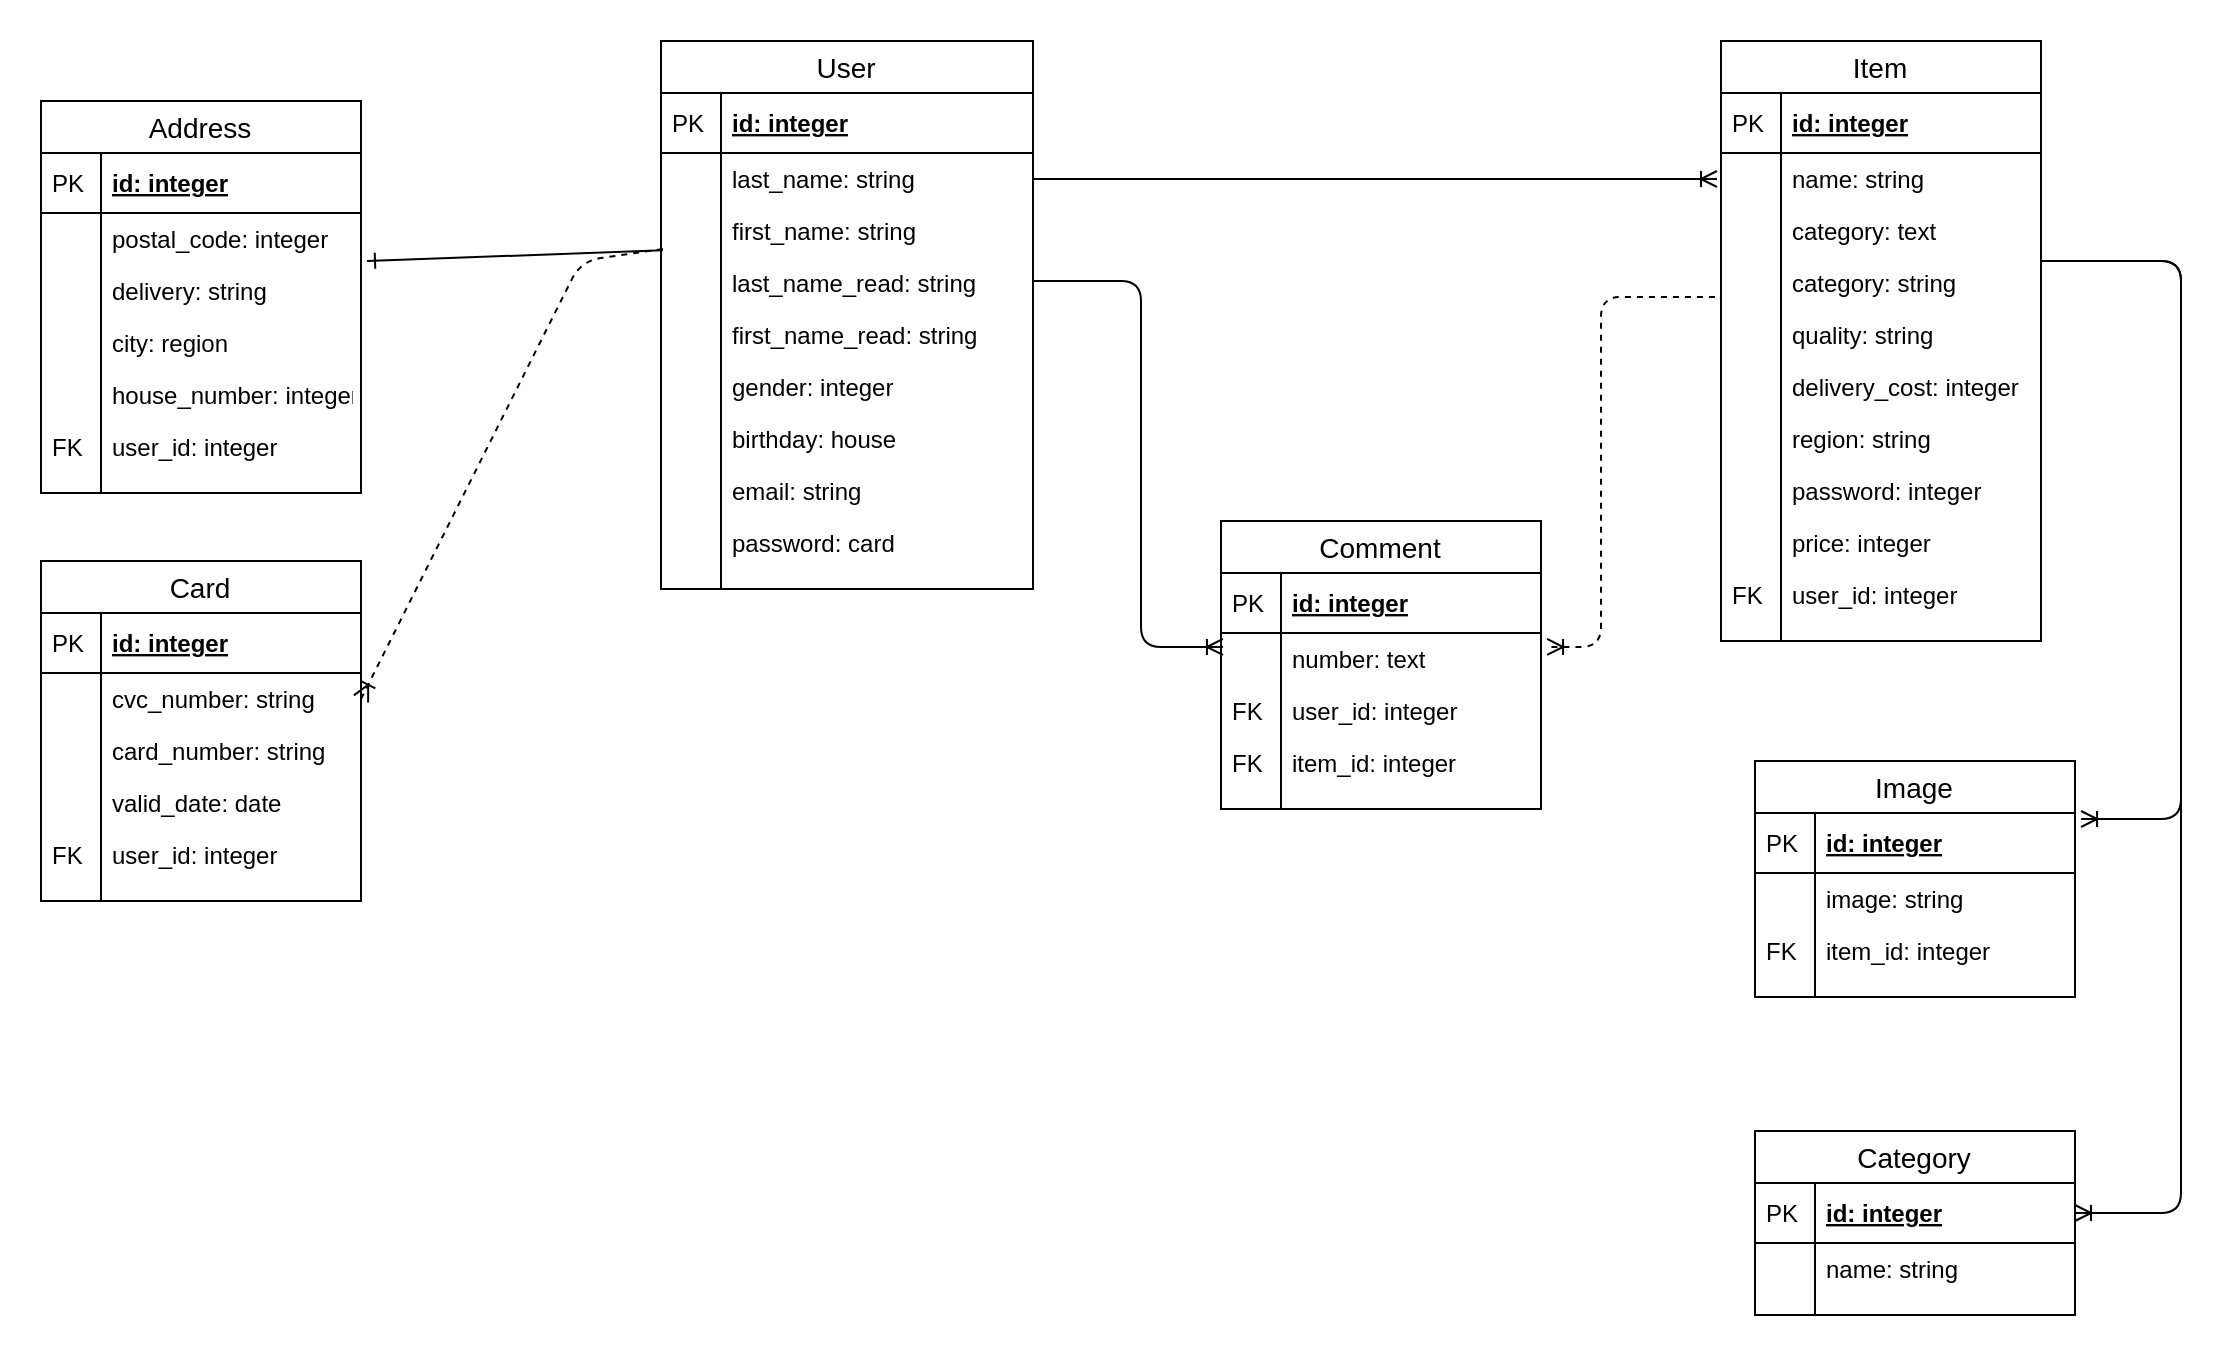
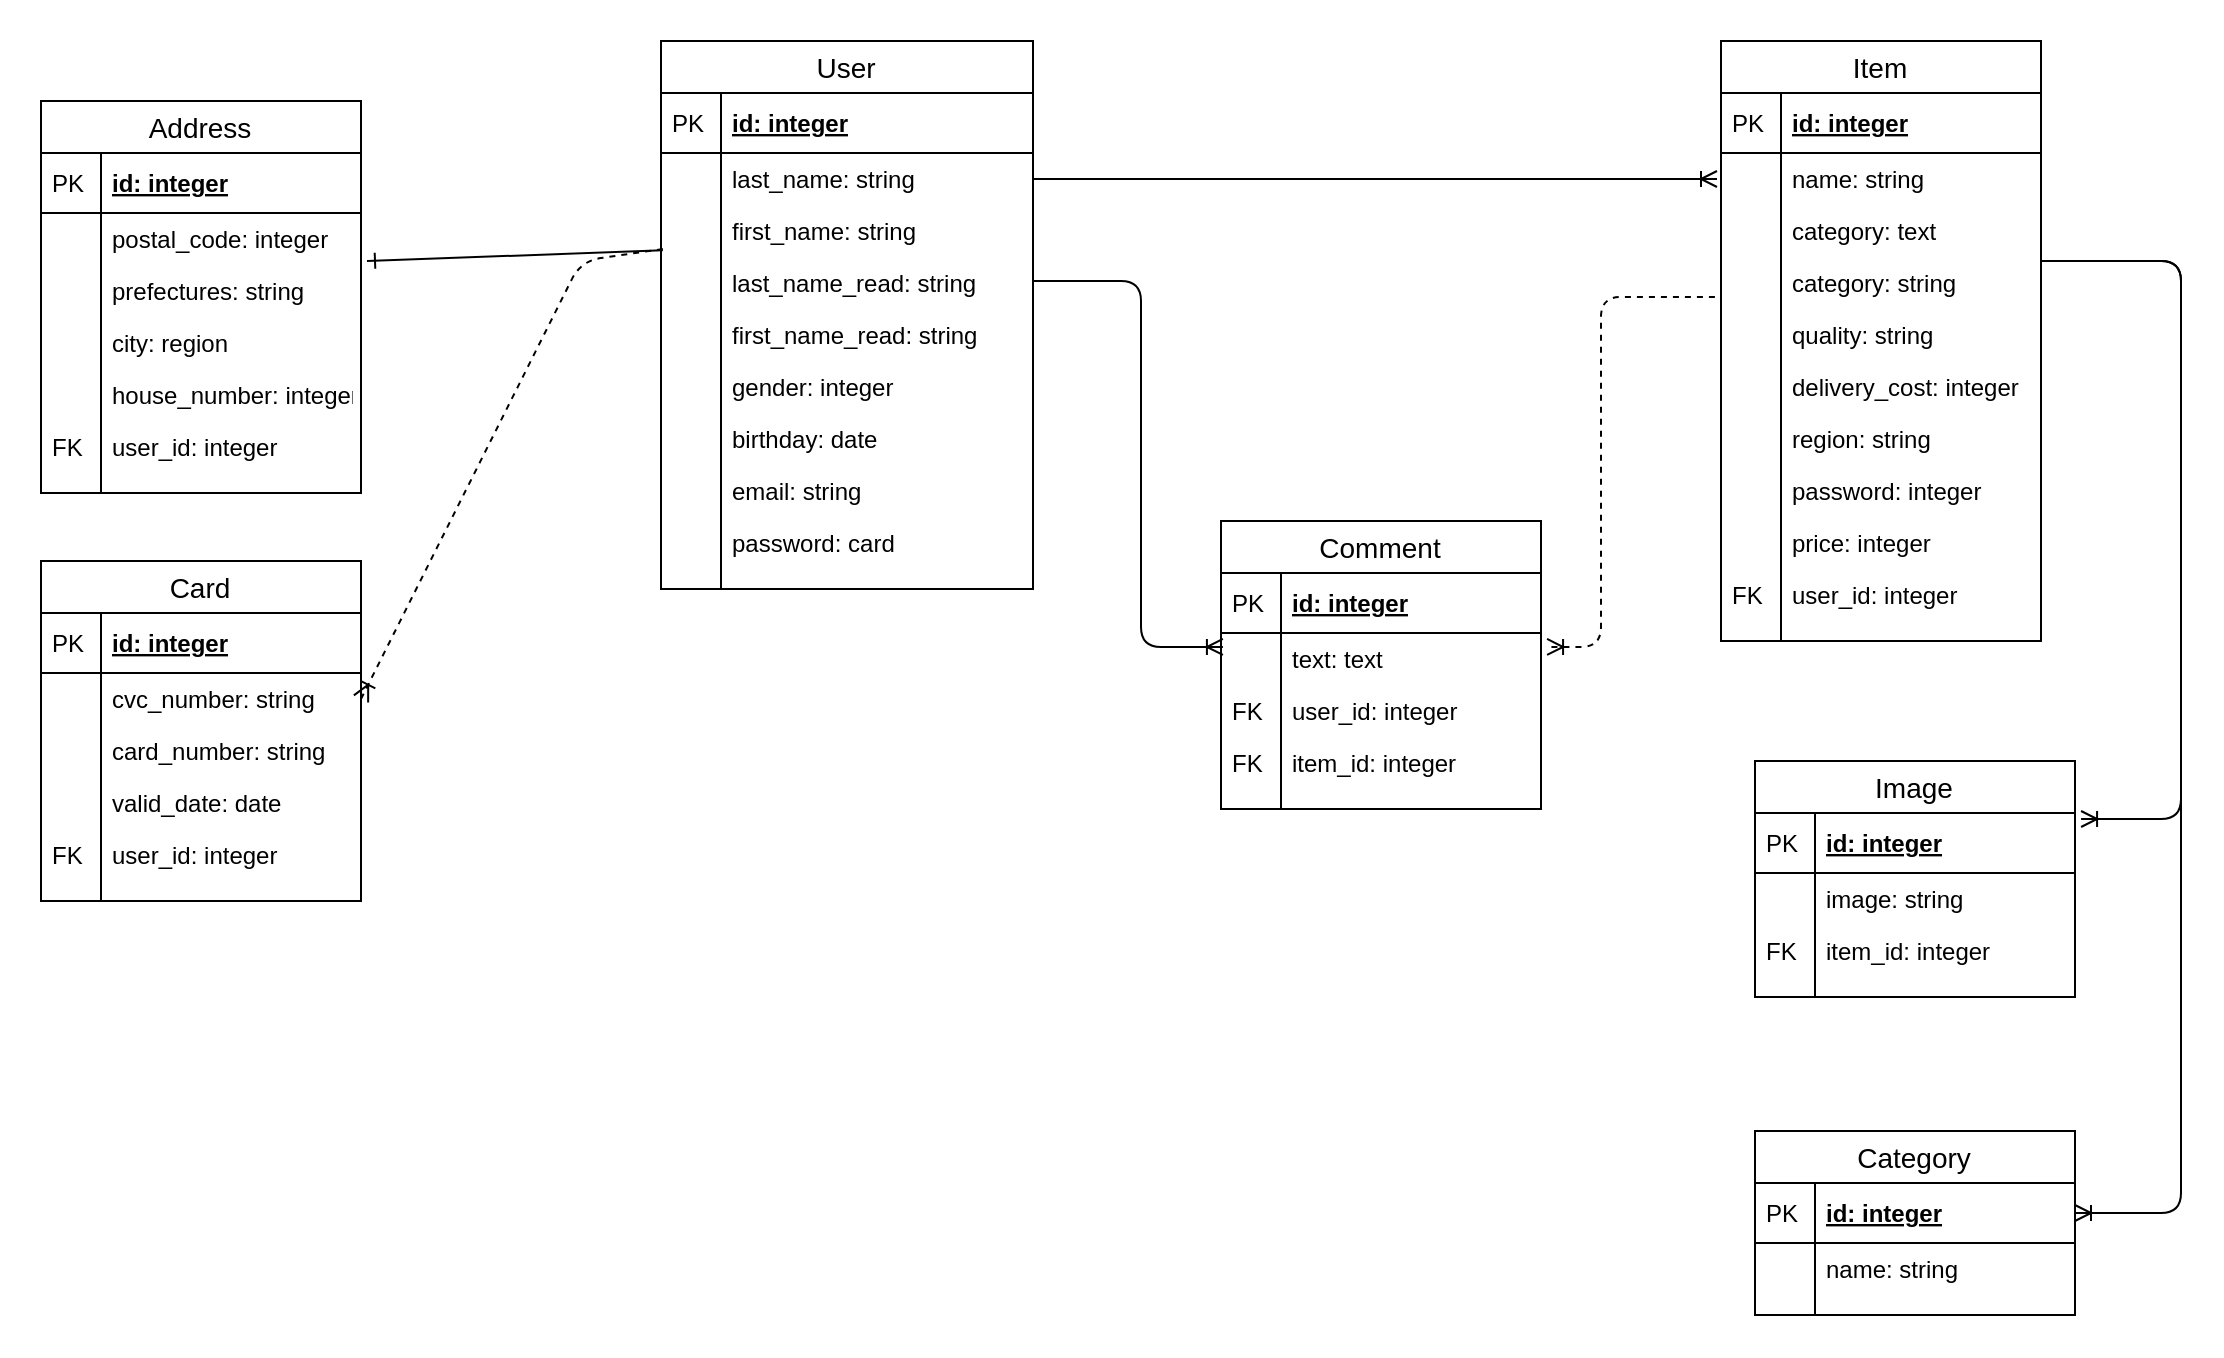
(204, 292) -> (230, 292)
(823, 440) -> (817, 440)
(1366, 660) -> (1353, 660)
